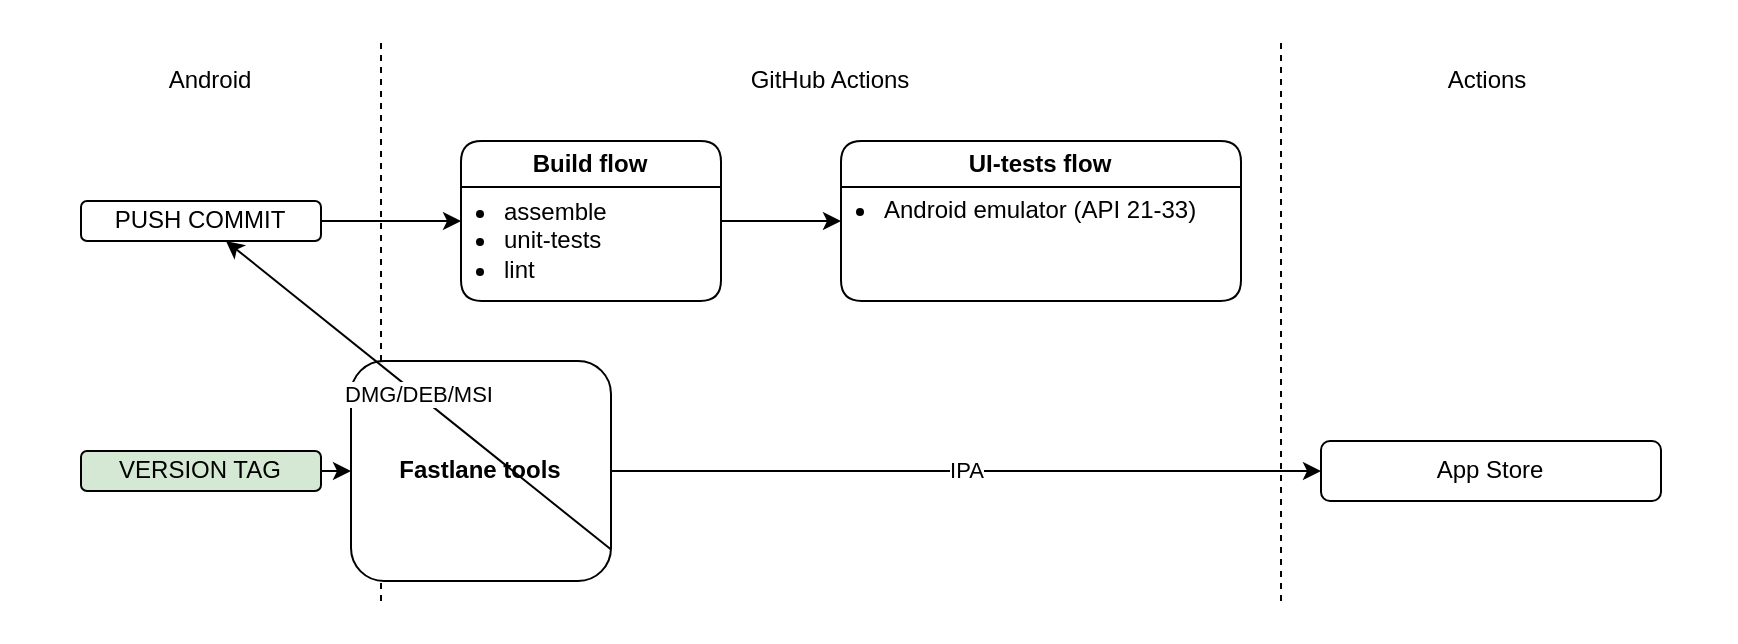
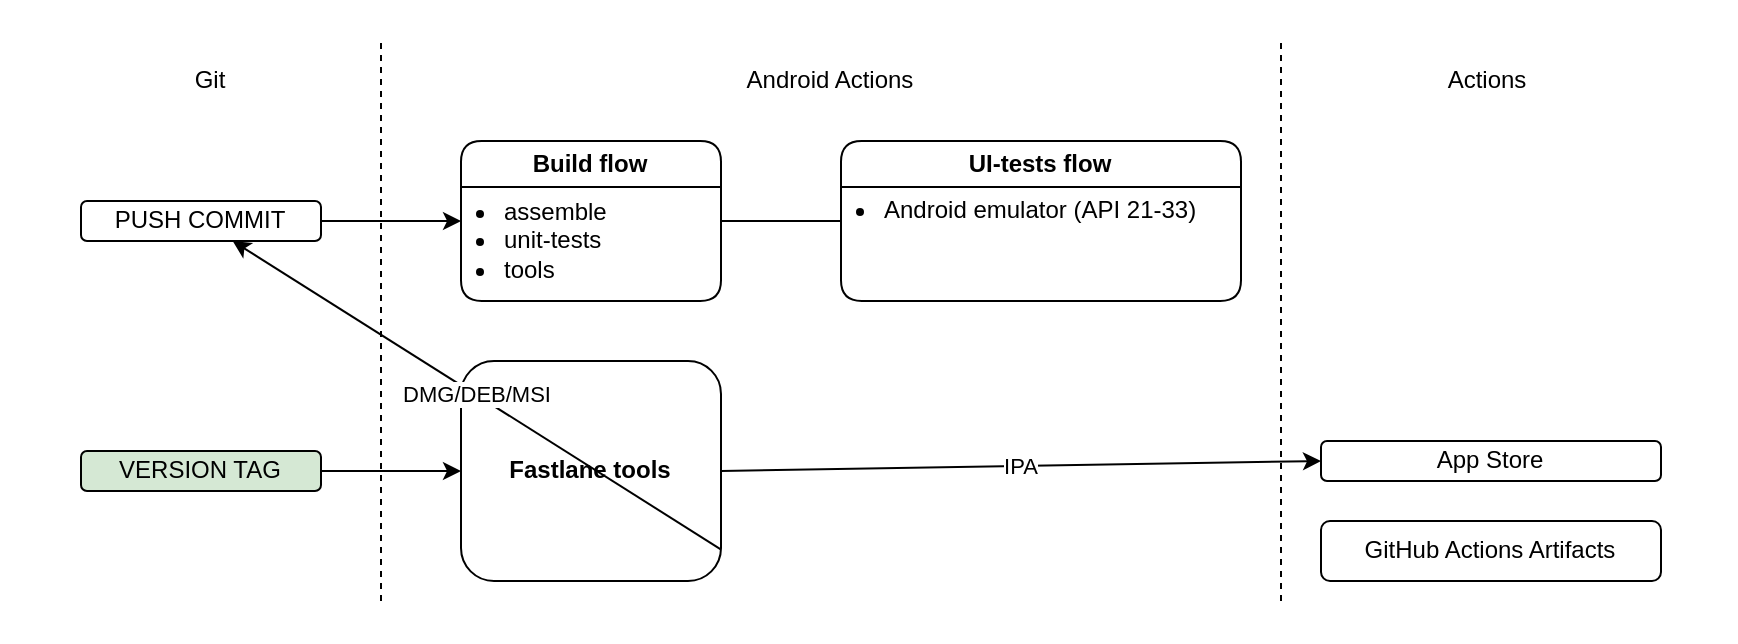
(211, 81) -> (211, 81)
(831, 81) -> (831, 81)
(826, 221) -> (831, 221)
(489, 241) -> (489, 241)
(481, 471) -> (591, 471)
(1491, 471) -> (1491, 461)
none -> (1491, 551)
